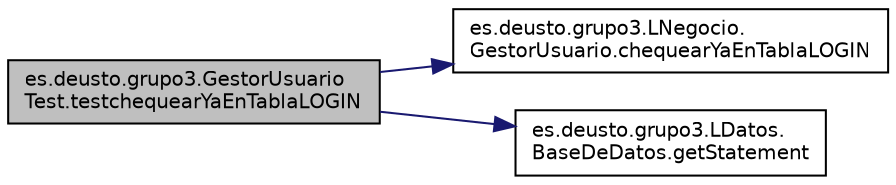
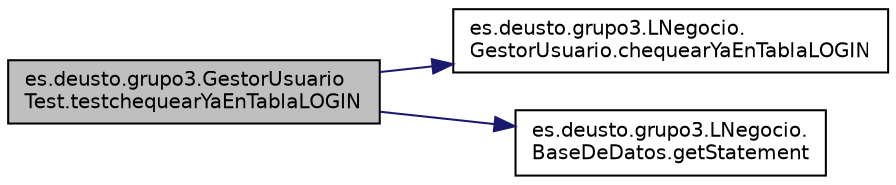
(671, 143) -> (671, 143)
